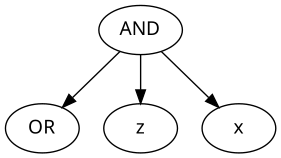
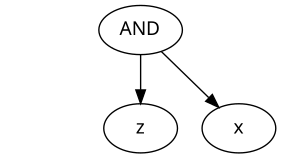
(42, 128) -> none
